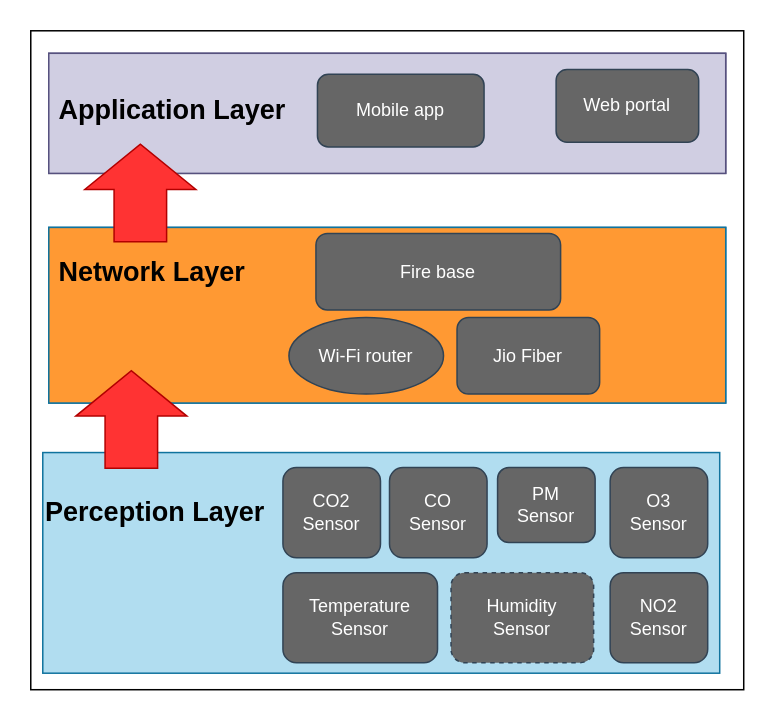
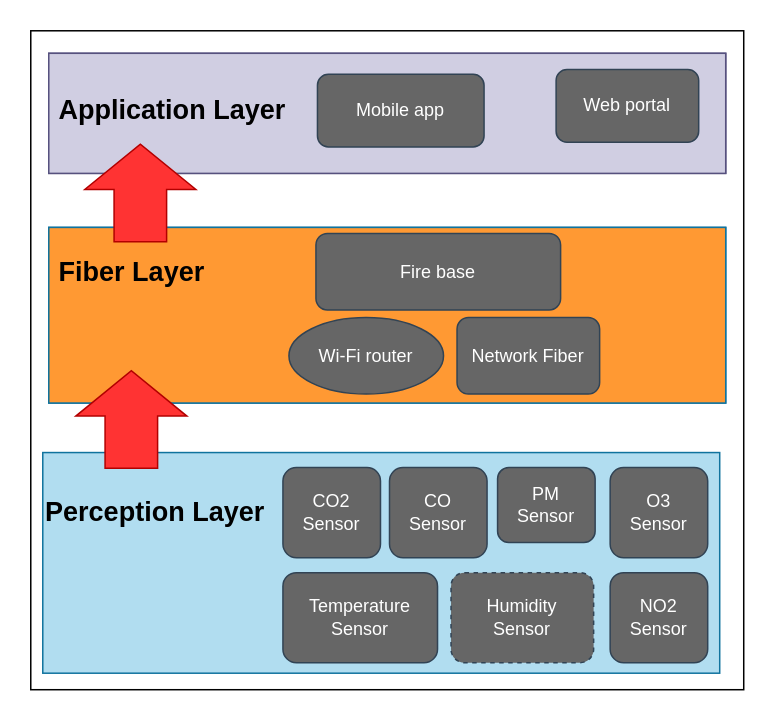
(154, 272) -> (135, 272)
(528, 356) -> (528, 356)
